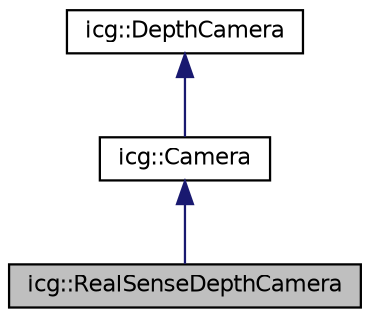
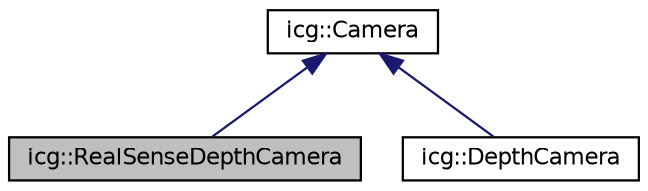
(185, 107) -> (446, 102)
